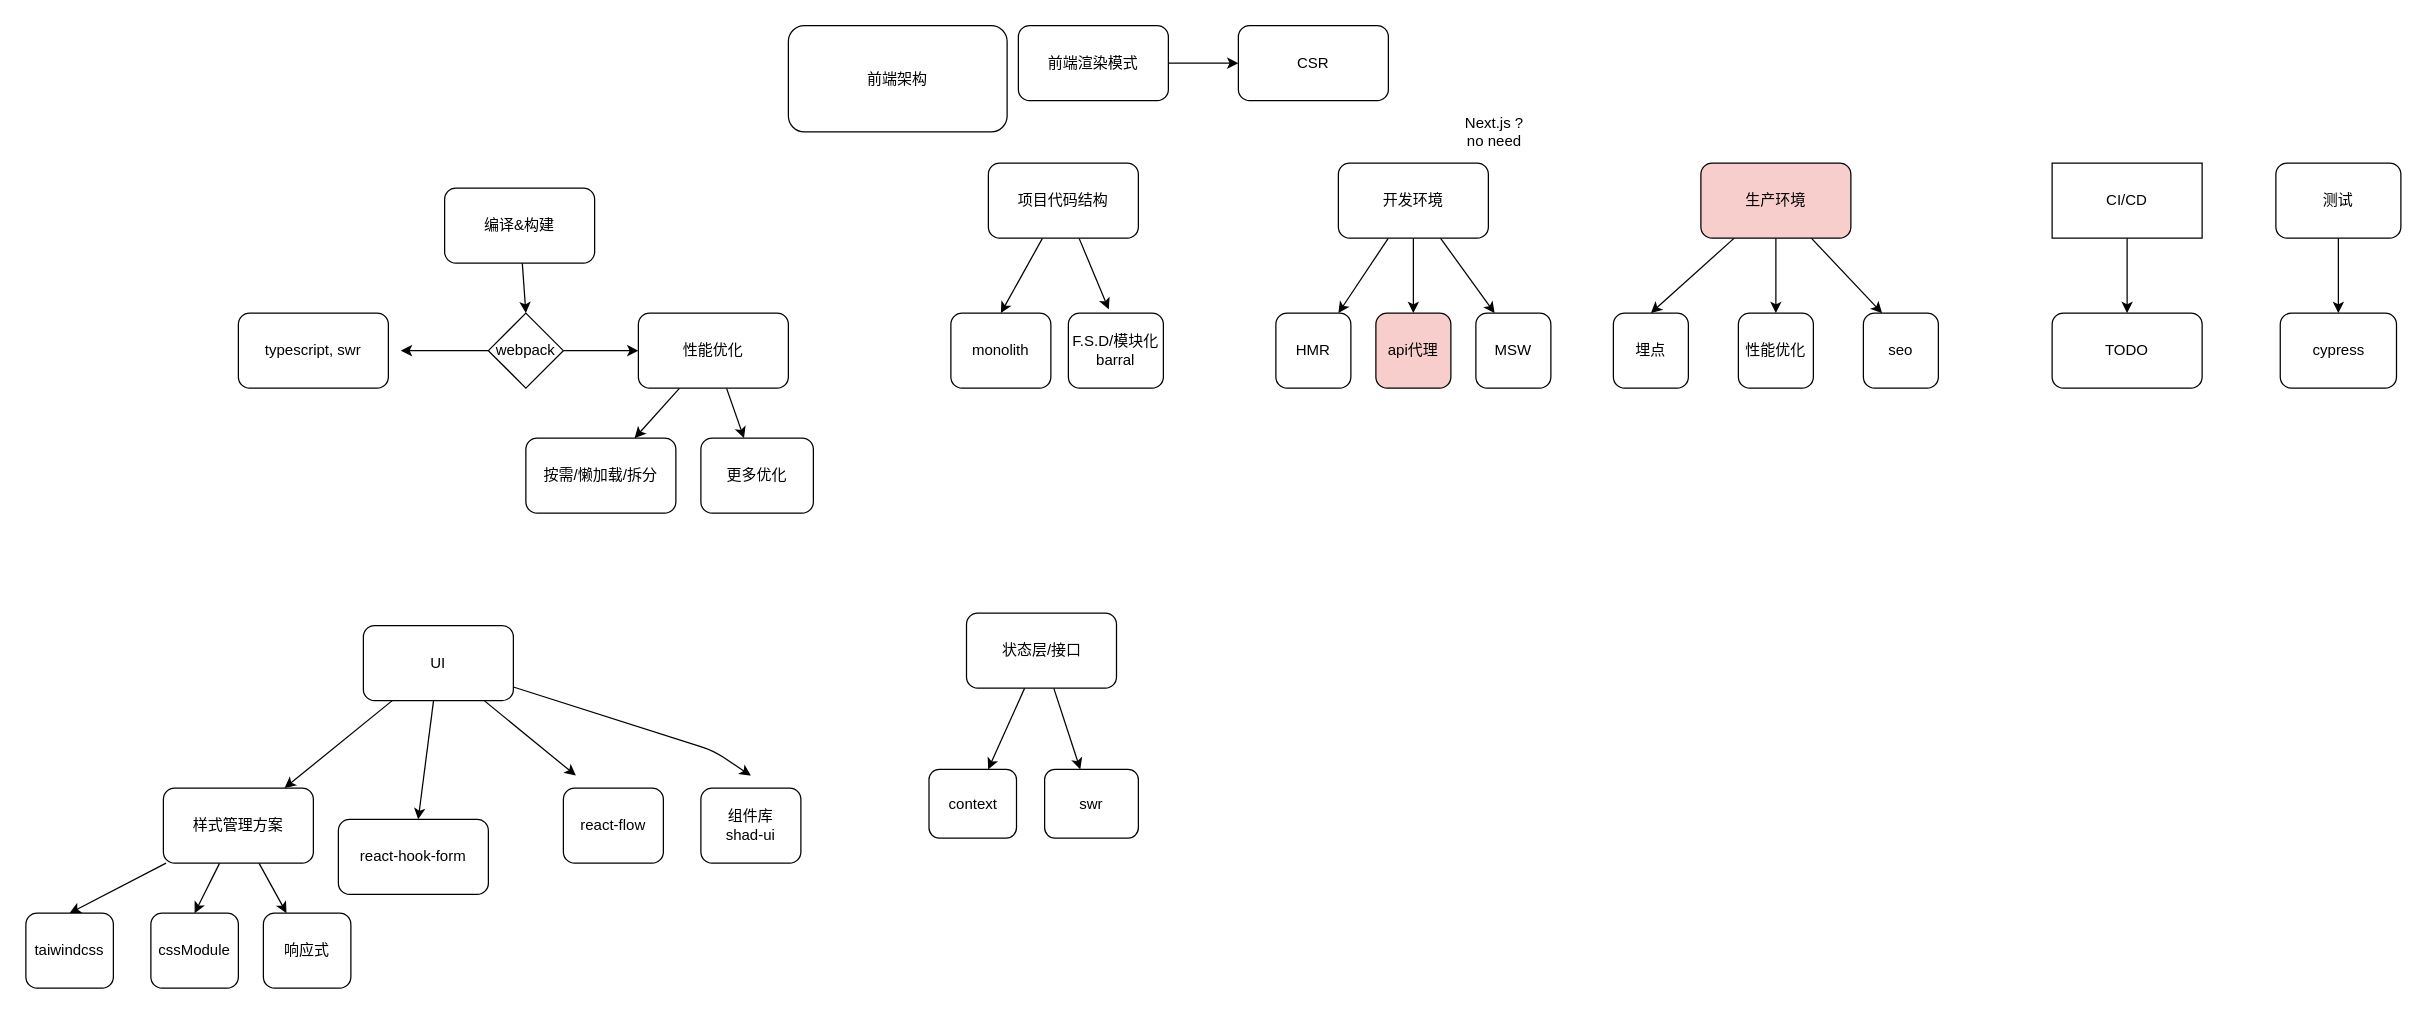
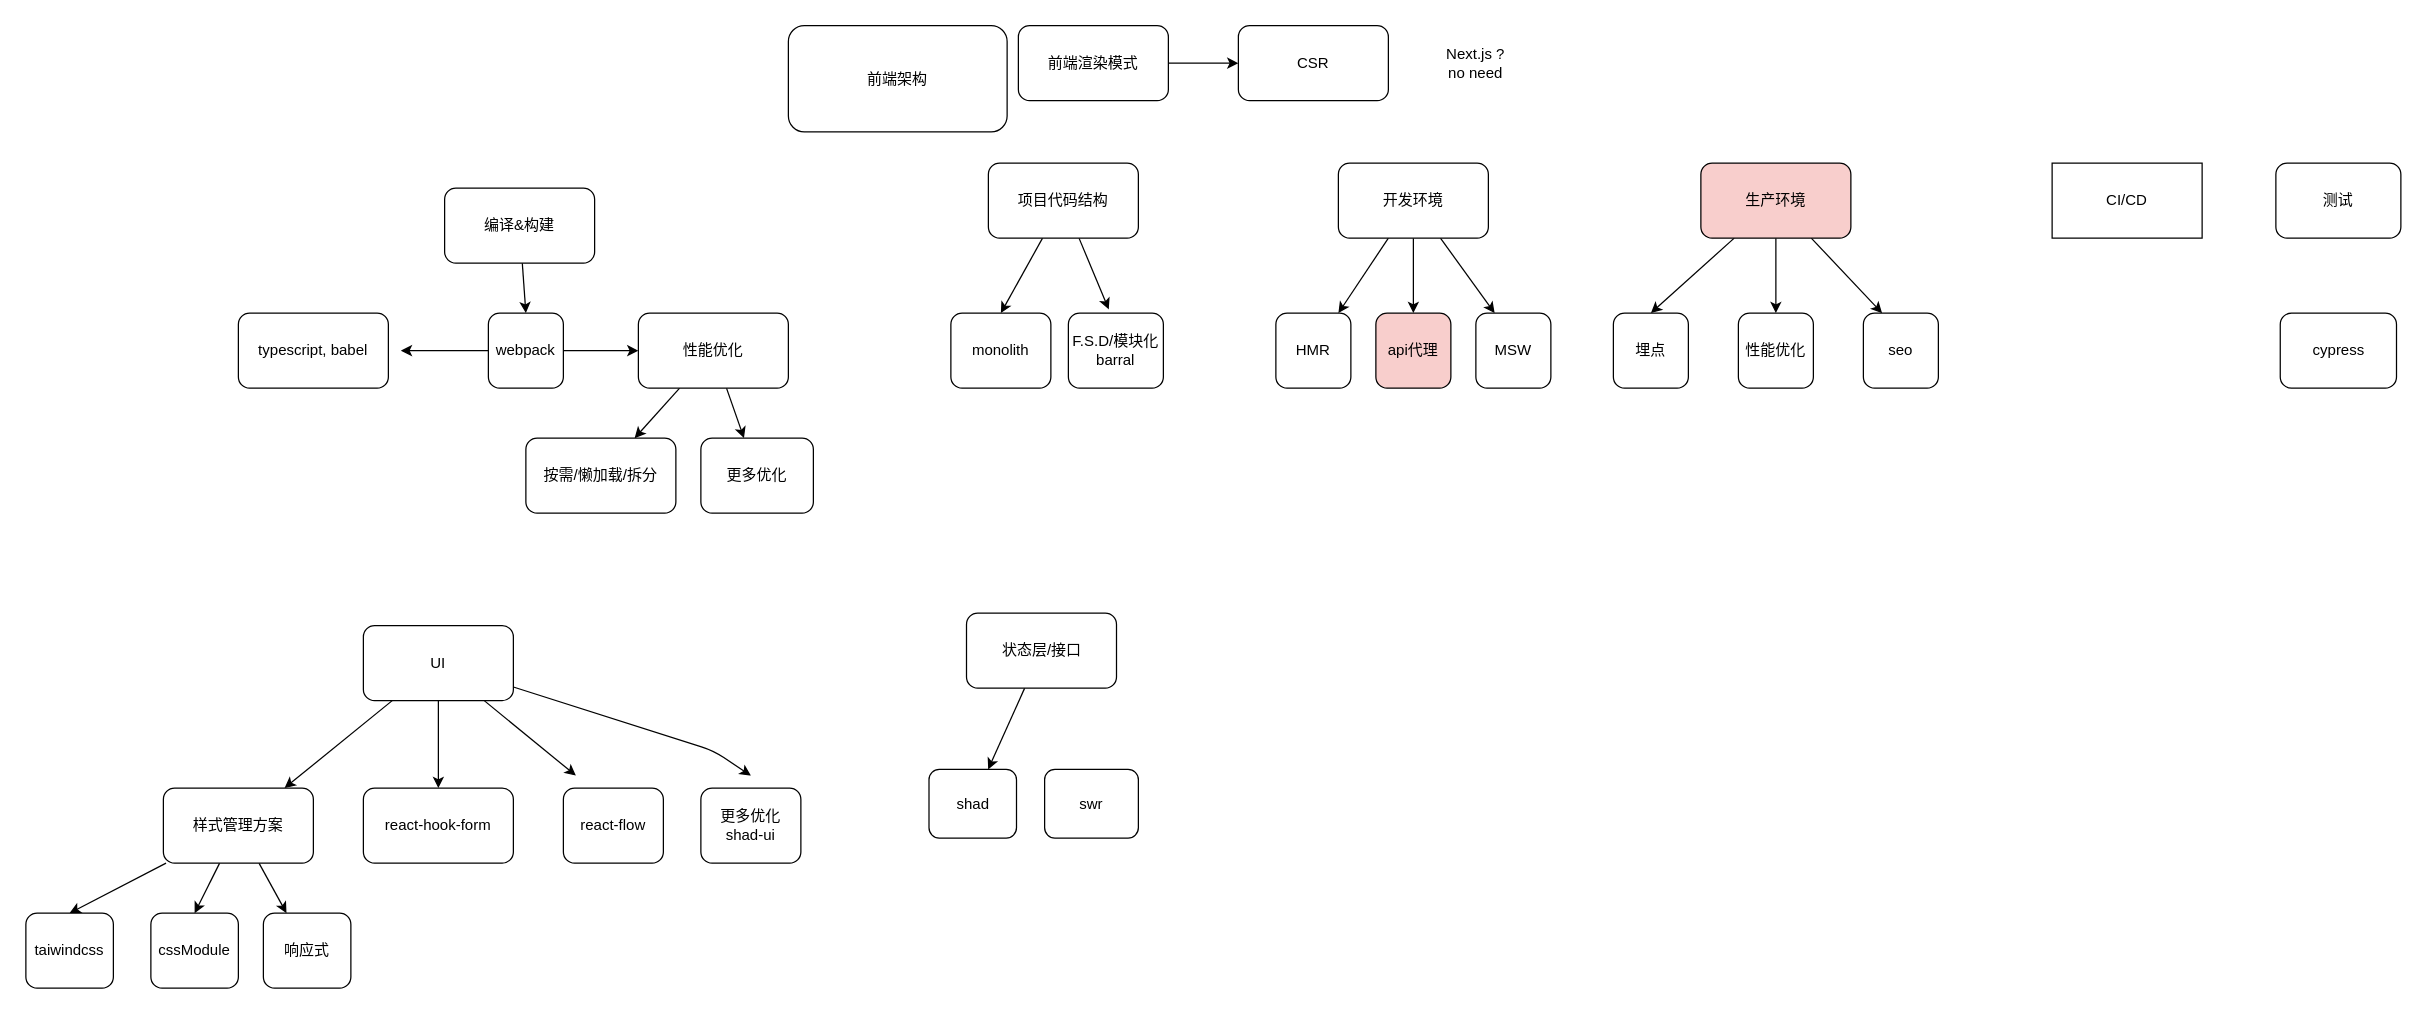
(1494, 132) -> (1476, 63)
(2127, 271) -> none
(2338, 271) -> none
(313, 351) -> (313, 351)
(526, 351) -> (526, 351)
(2127, 351) -> none
(1065, 724) -> none
(973, 804) -> (973, 804)
(751, 826) -> (751, 826)
(413, 857) -> (438, 826)
